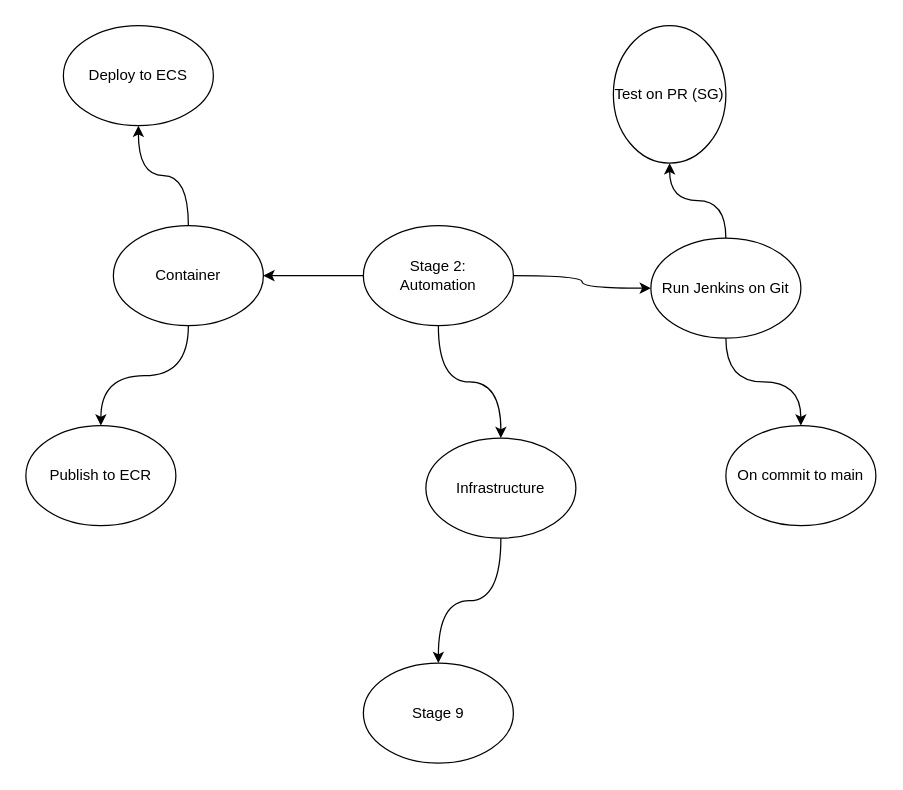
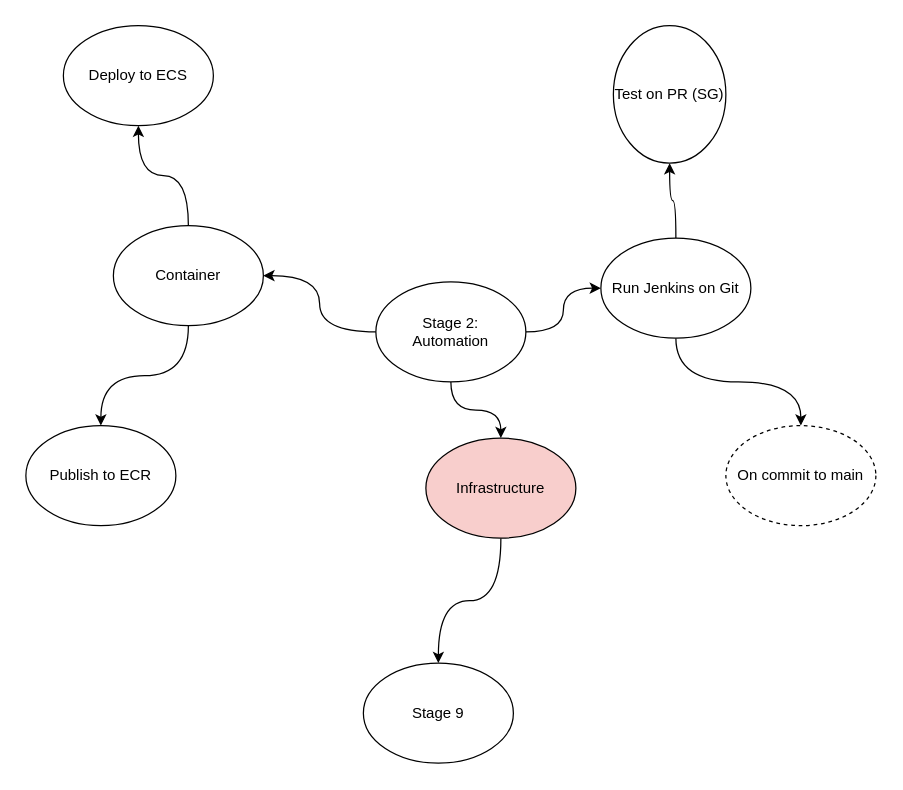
(438, 276) -> (451, 332)
(726, 288) -> (676, 288)
(801, 476) -> (801, 476)
(501, 488) -> (501, 488)
